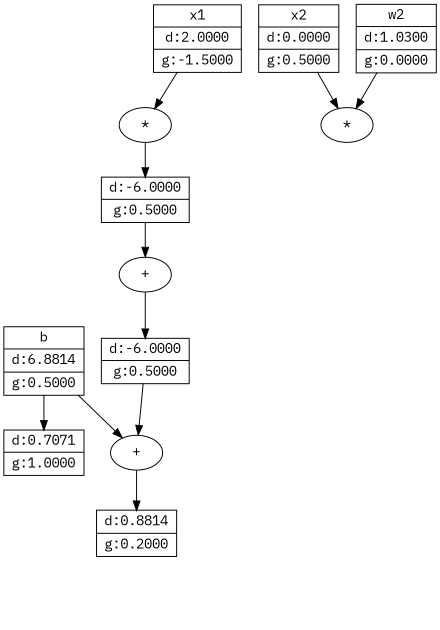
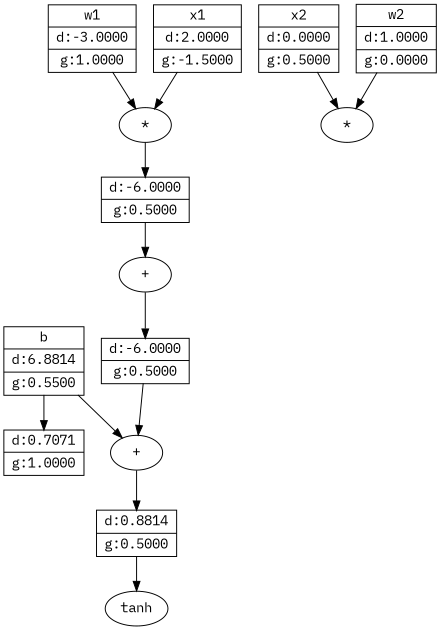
(396, 38) -> (396, 38)
none -> (92, 39)
(44, 383) -> (44, 383)
(137, 544) -> (137, 544)
none -> (137, 609)
